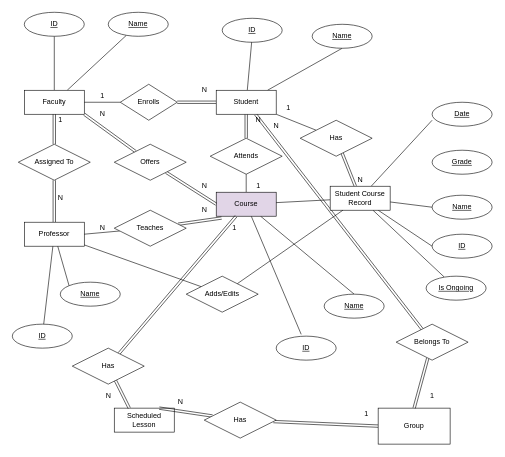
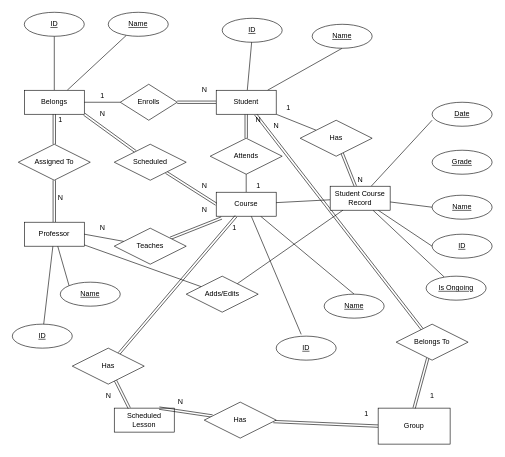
(54, 102) -> (54, 102)
(150, 162) -> (150, 162)
(246, 204) -> (246, 204)
(150, 228) -> (150, 246)
